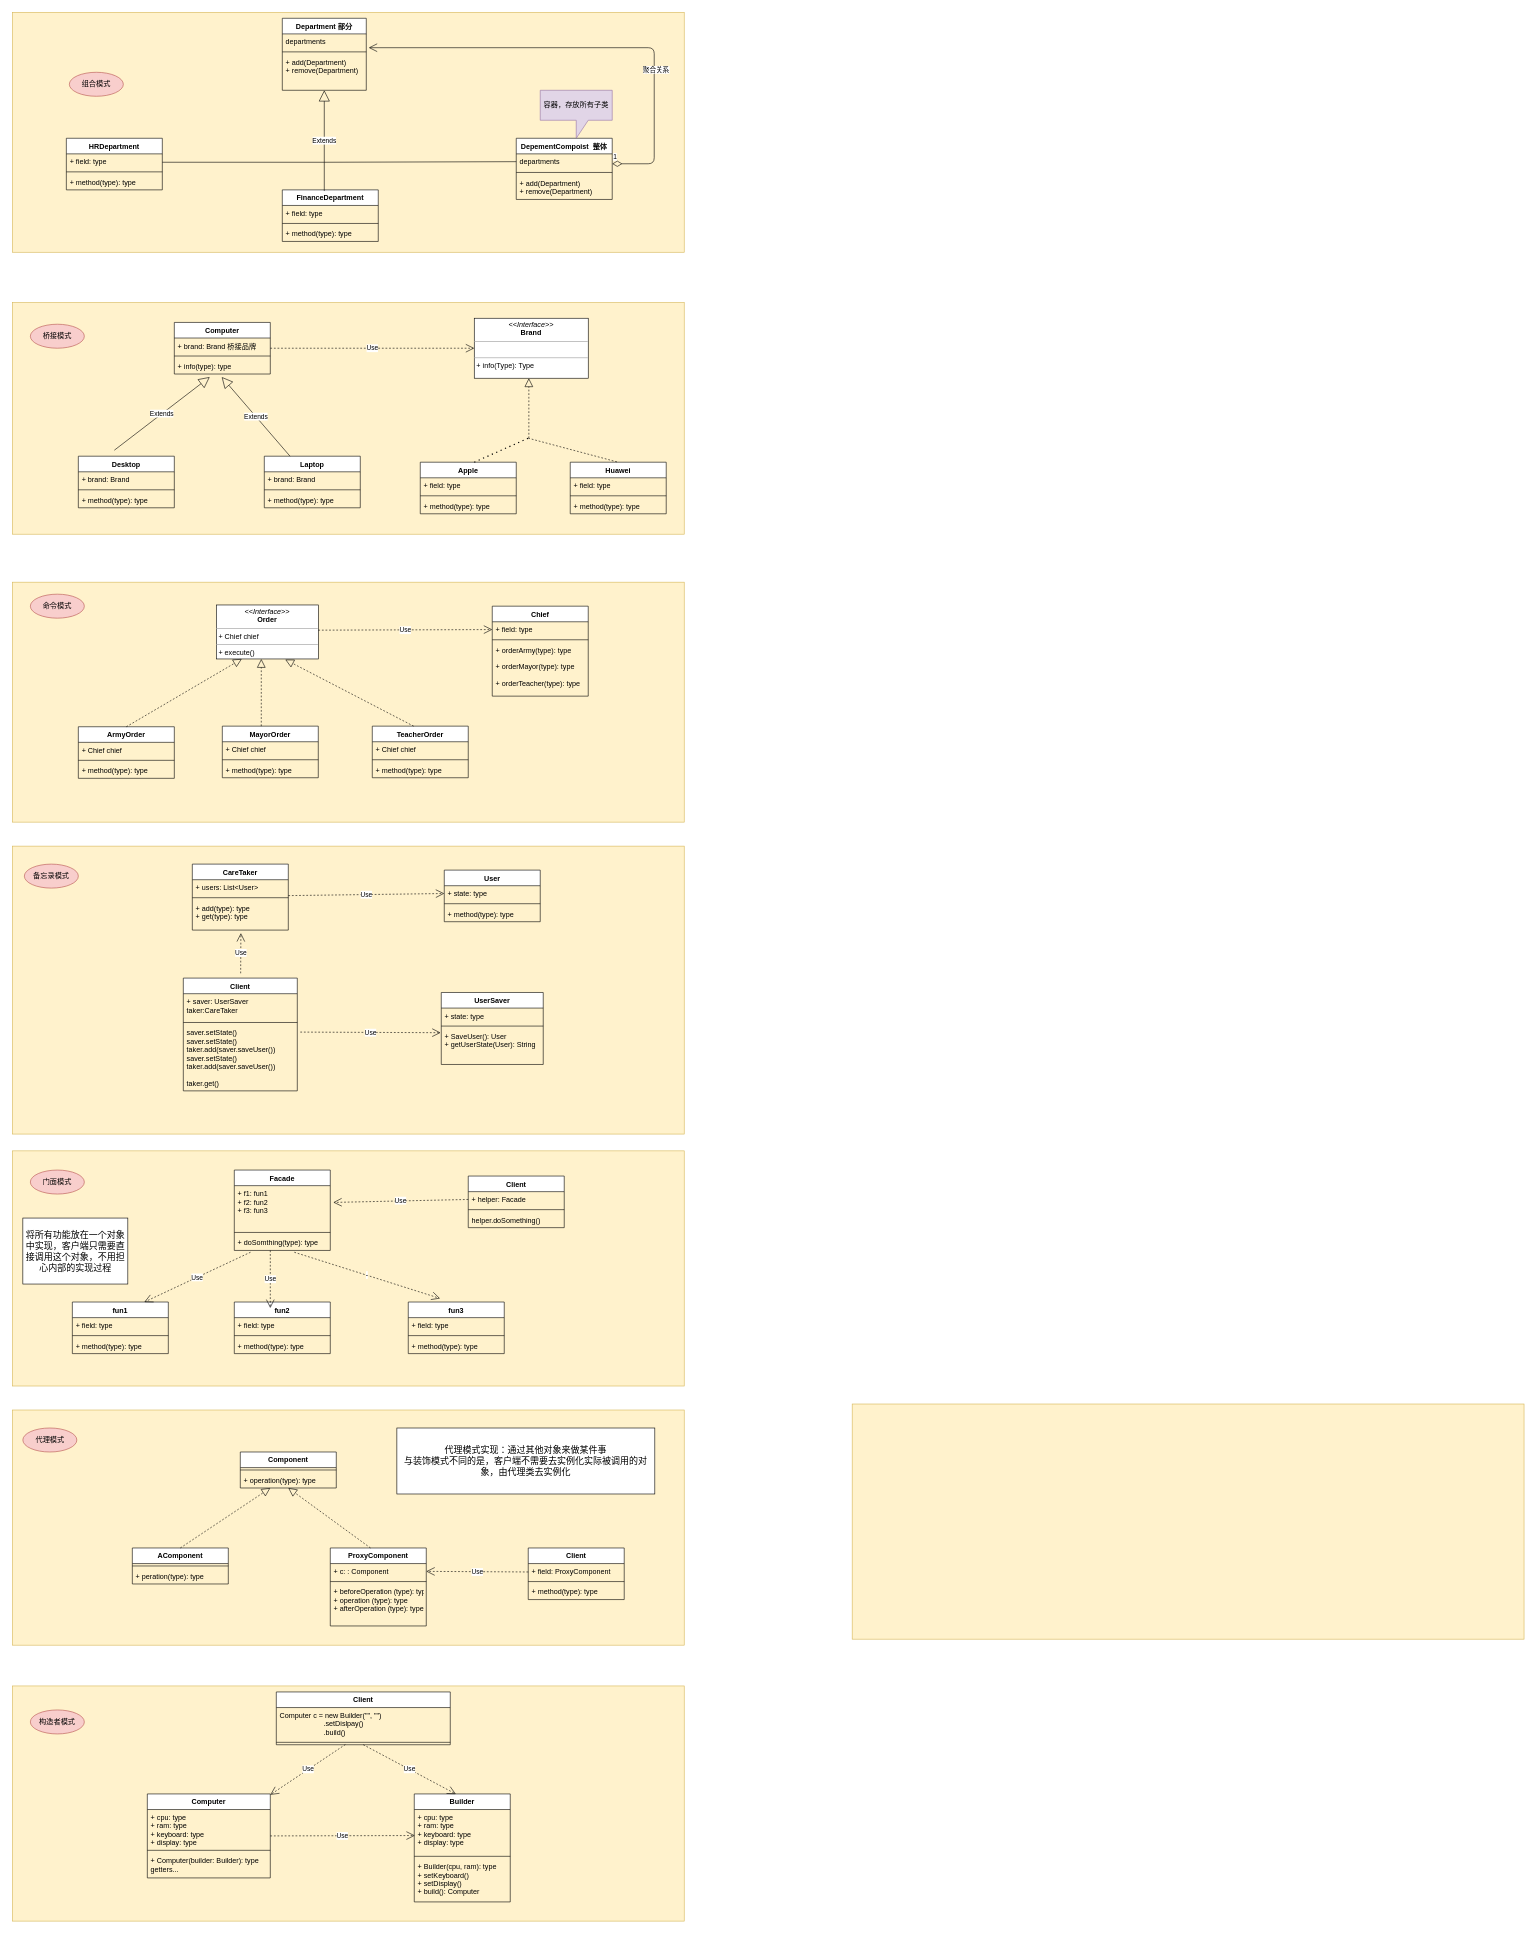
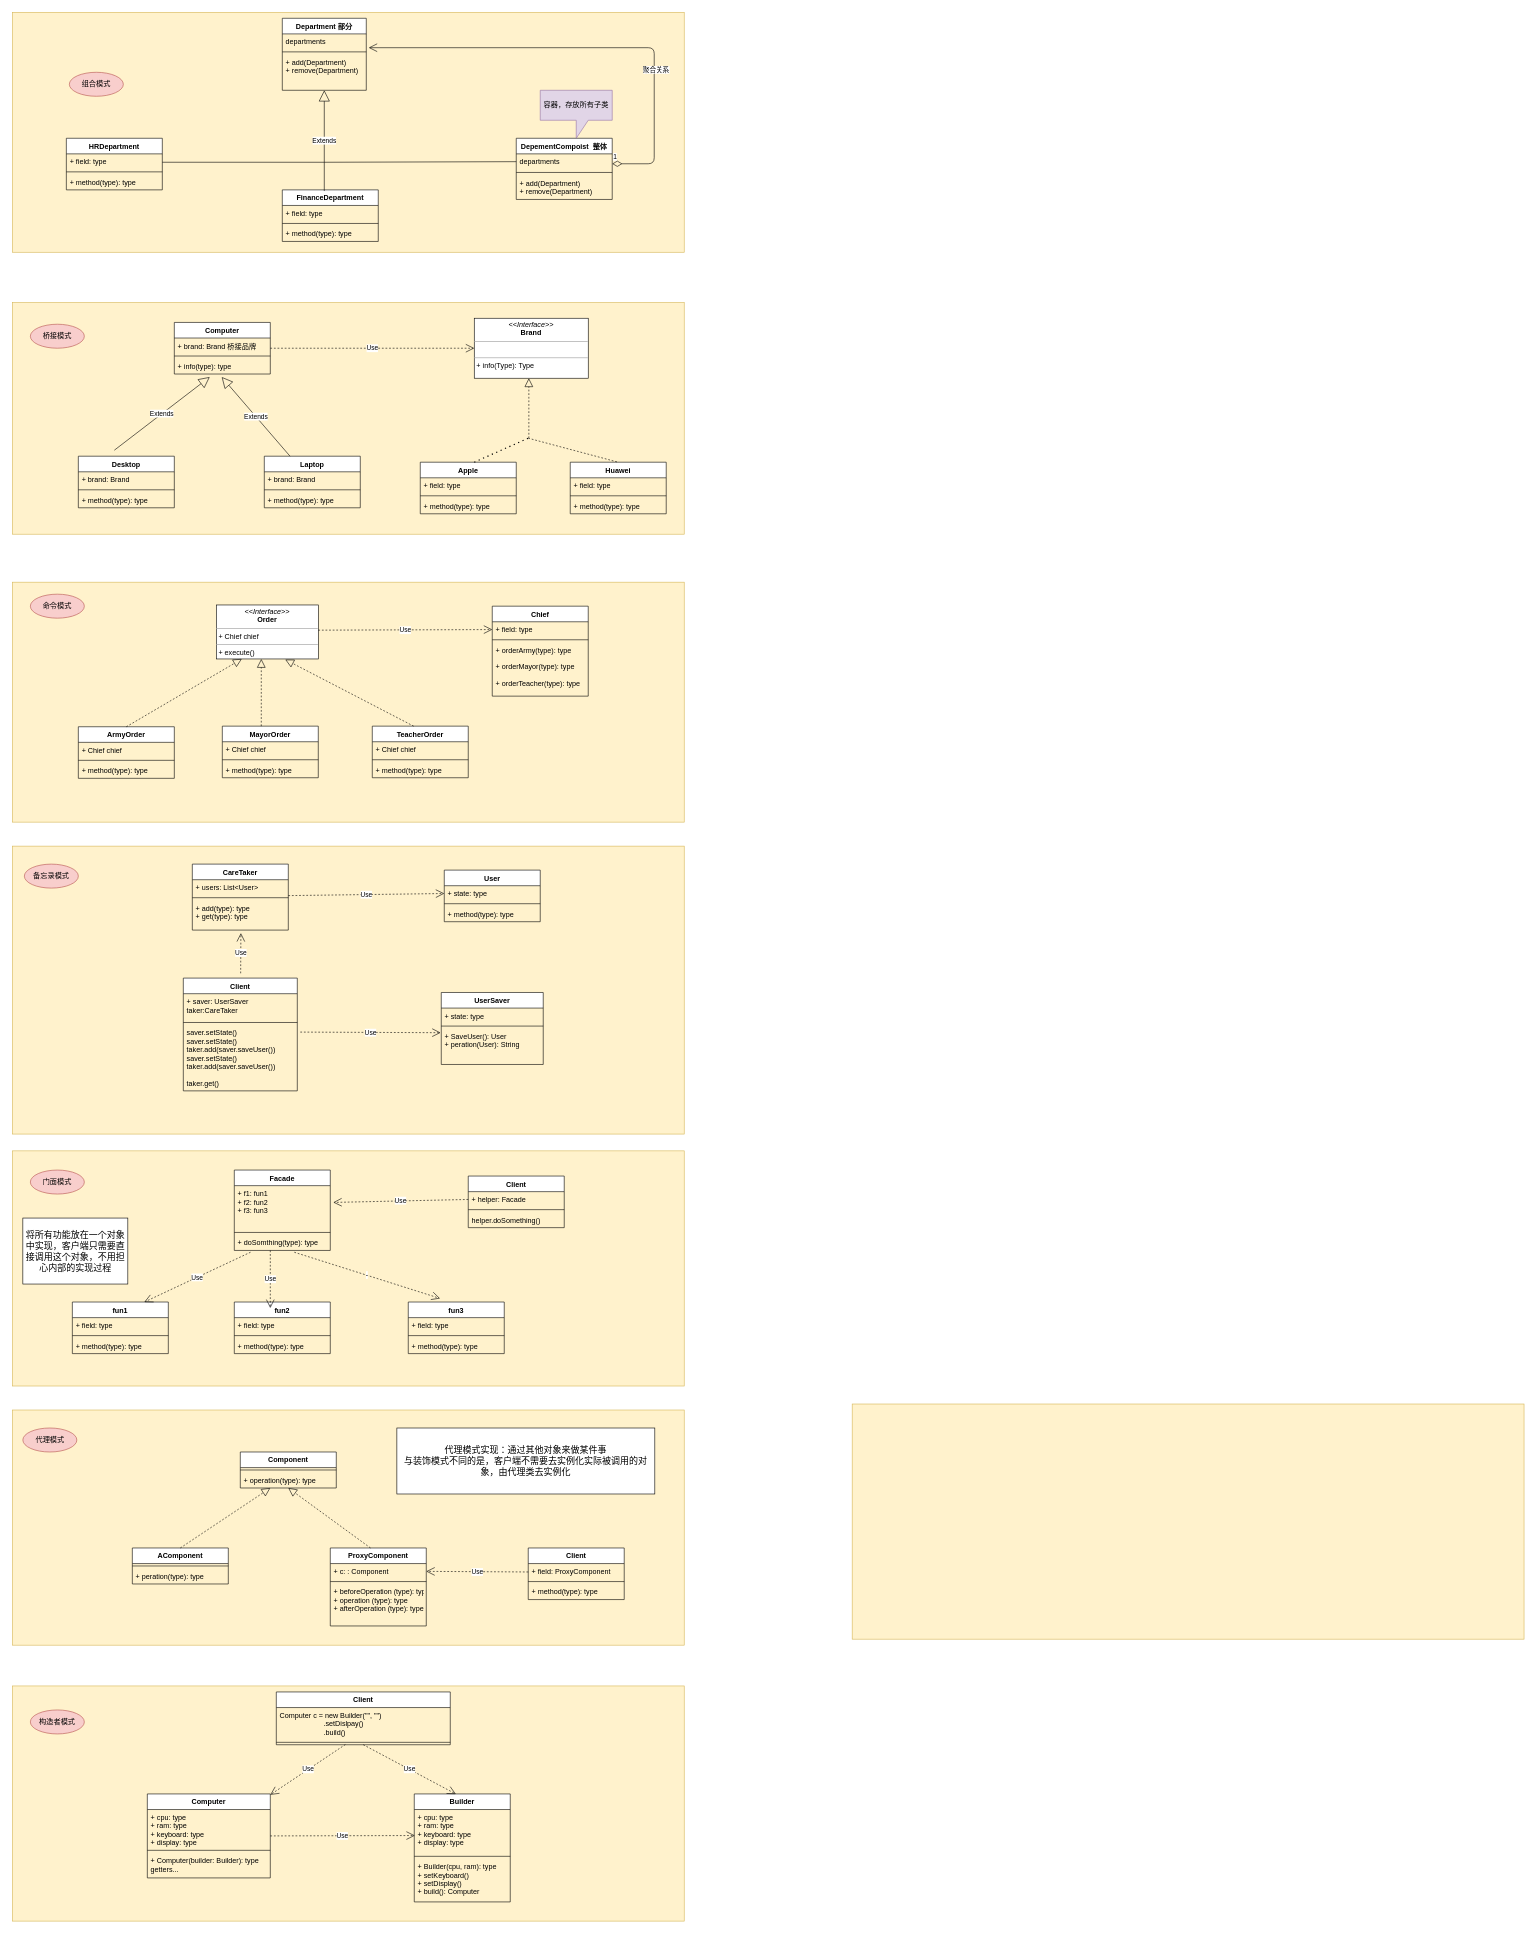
(479, 1037) -> (479, 1037)
